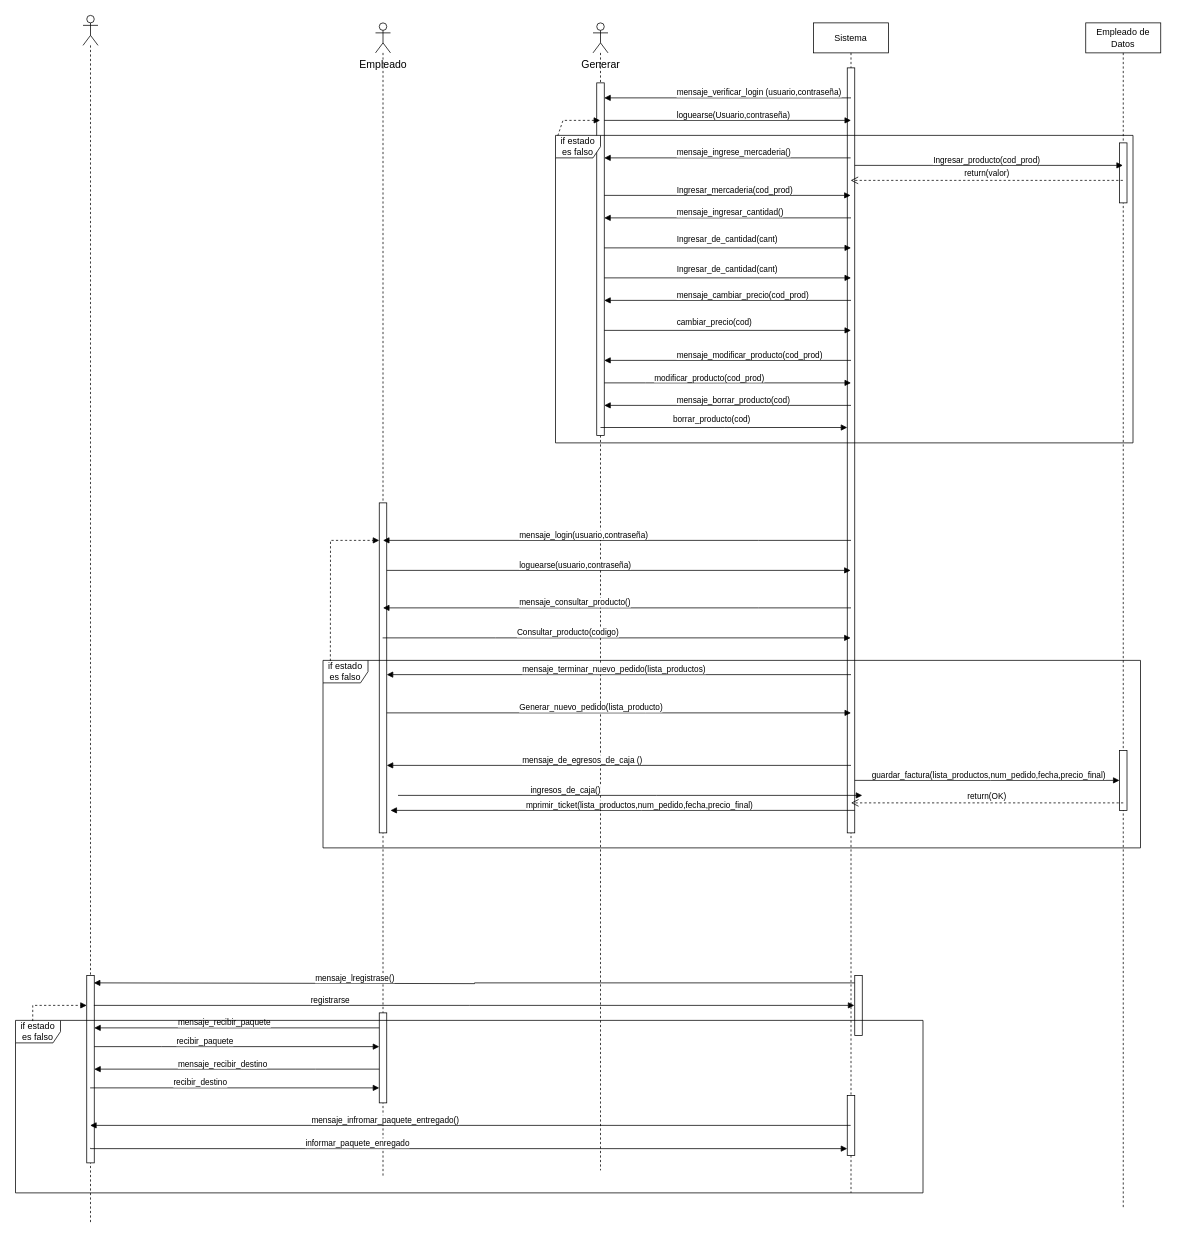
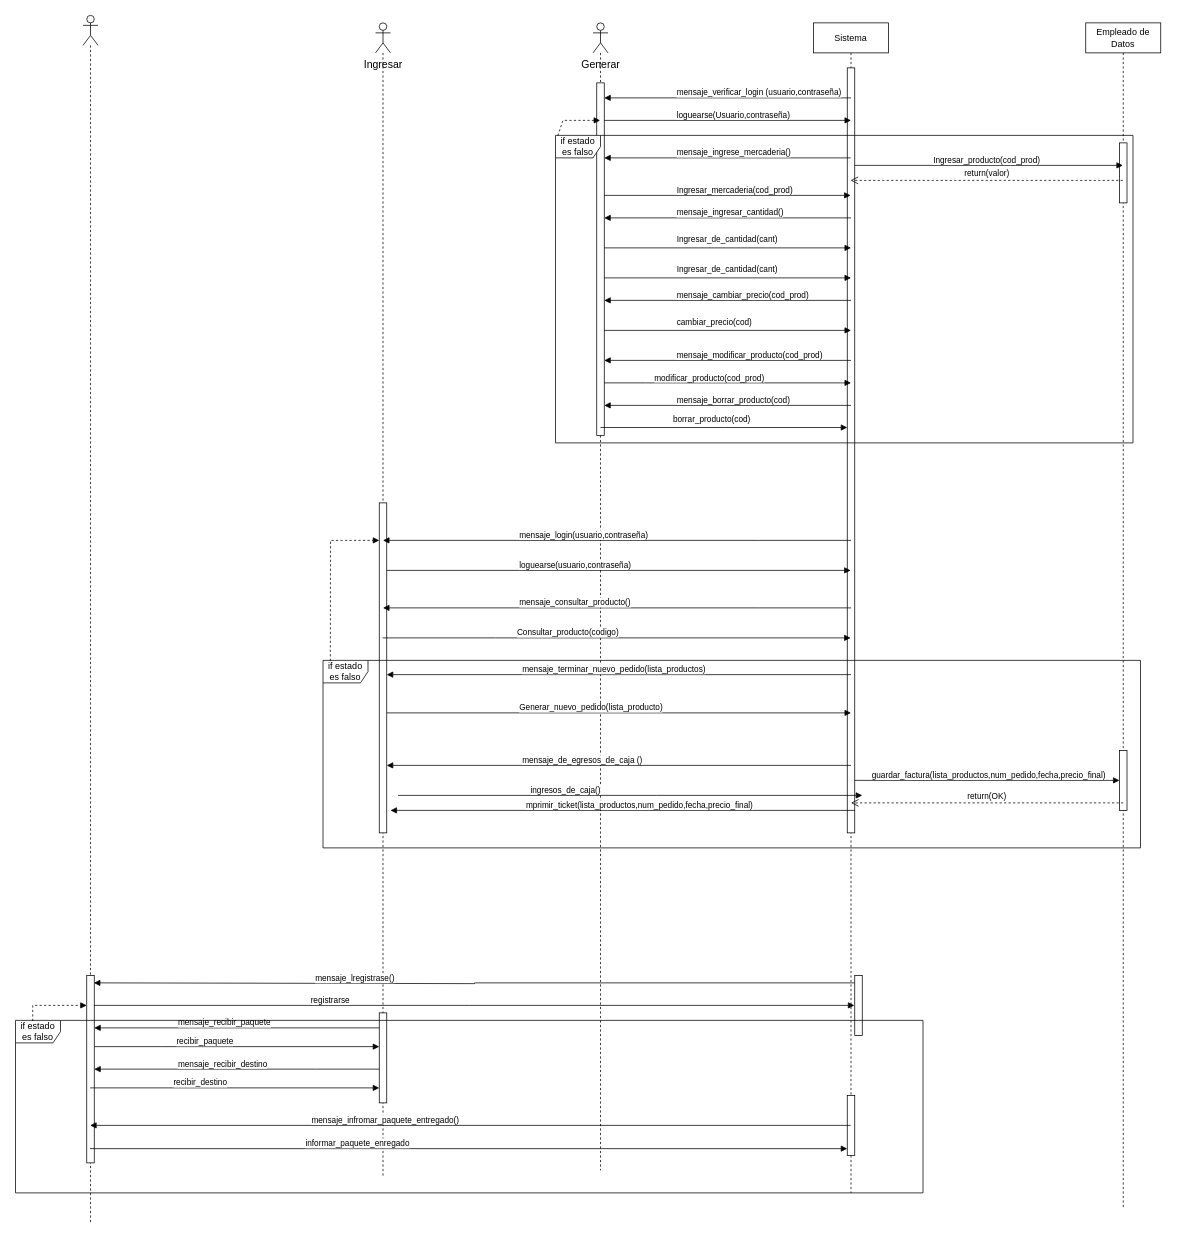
(383, 64) -> (383, 64)
